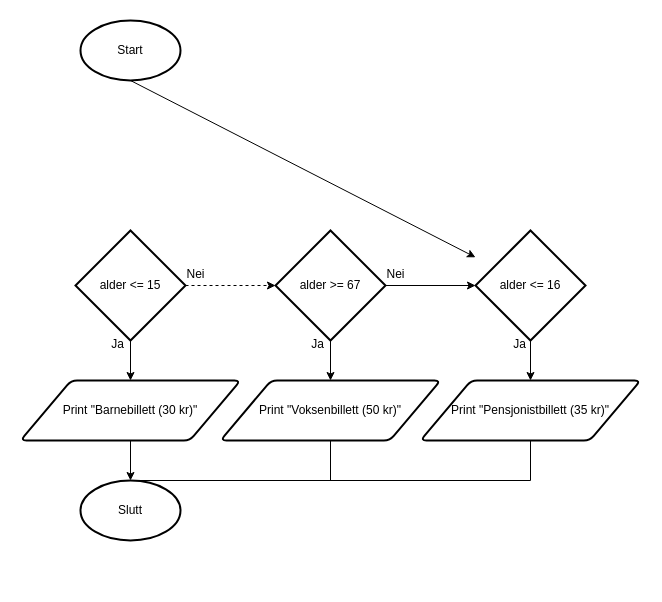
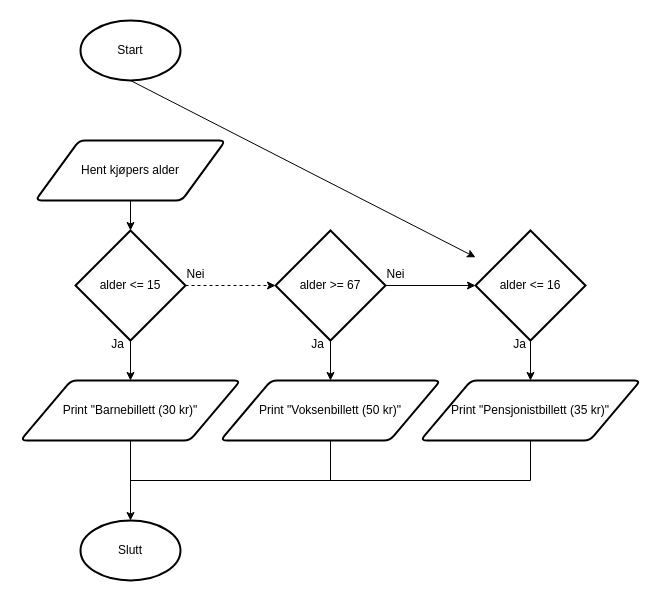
none -> (131, 171)
none -> (131, 212)
(131, 511) -> (131, 551)
